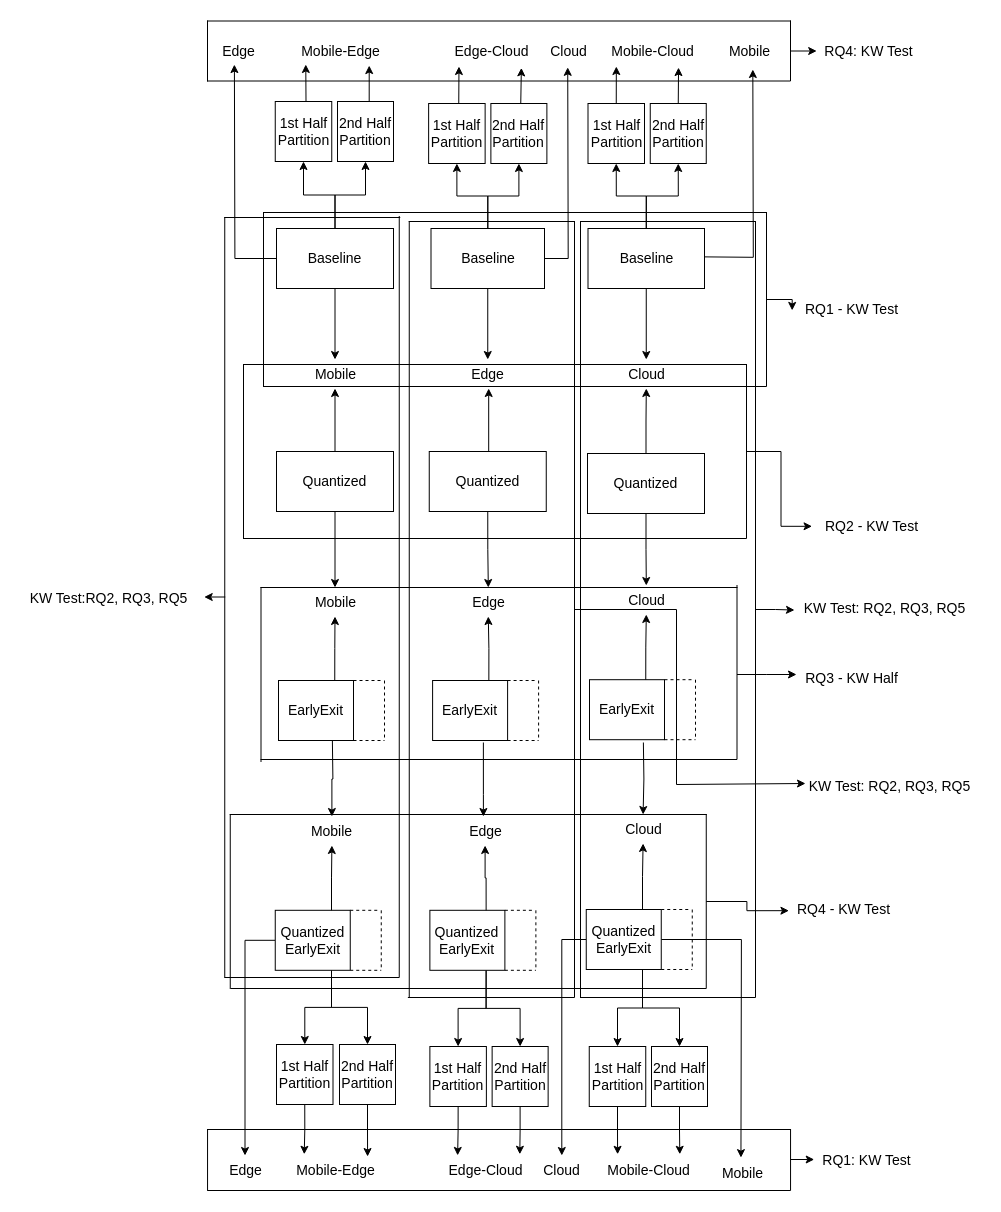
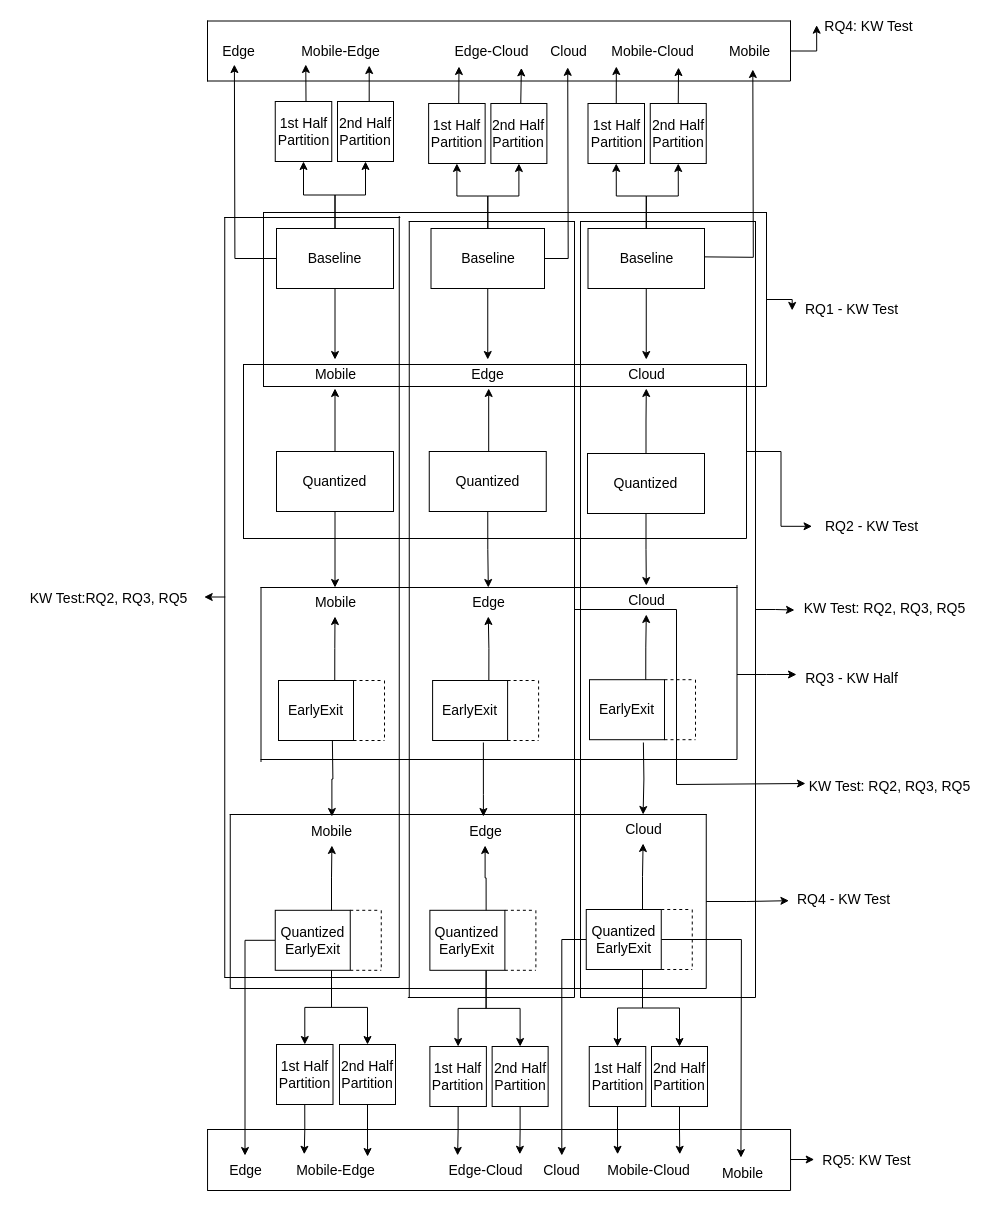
(869, 51) -> (869, 26)
(843, 909) -> (843, 899)
(867, 1161) -> (867, 1161)
